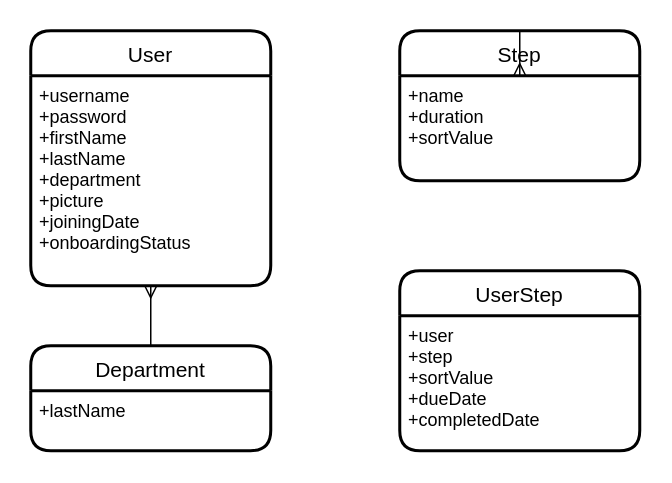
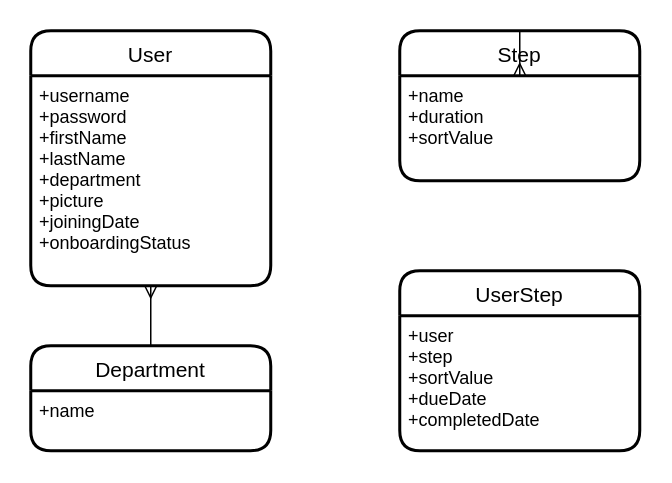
(82, 411) -> (64, 411)
